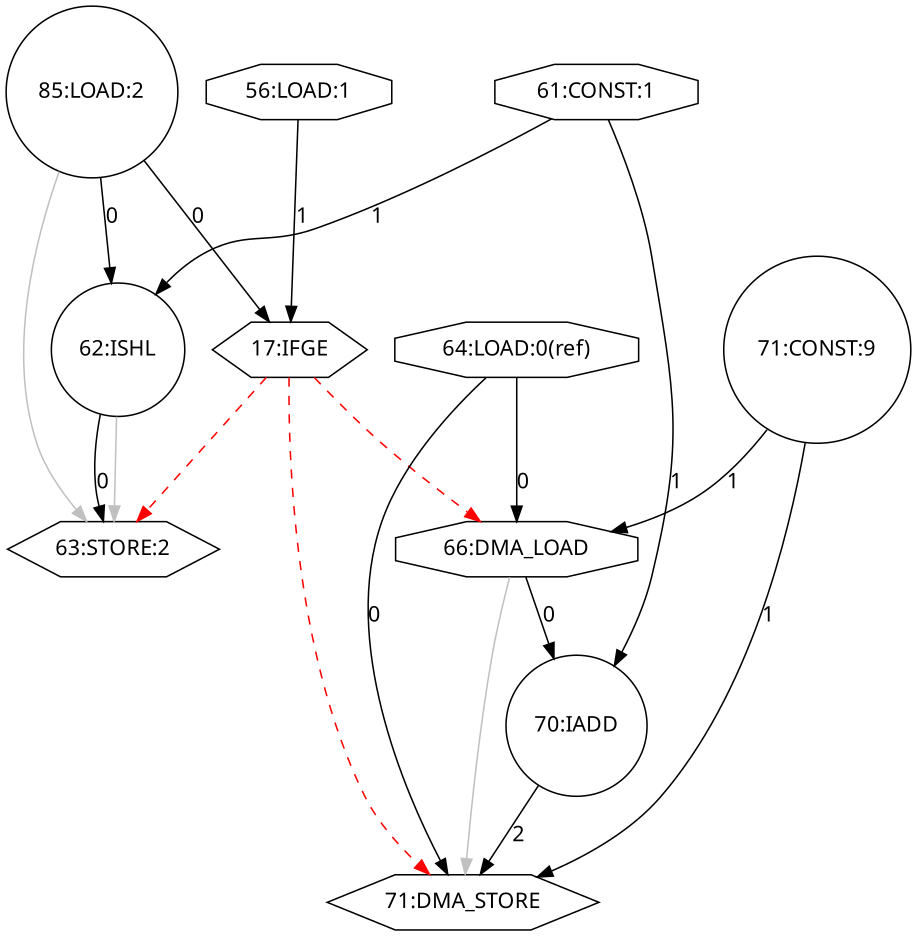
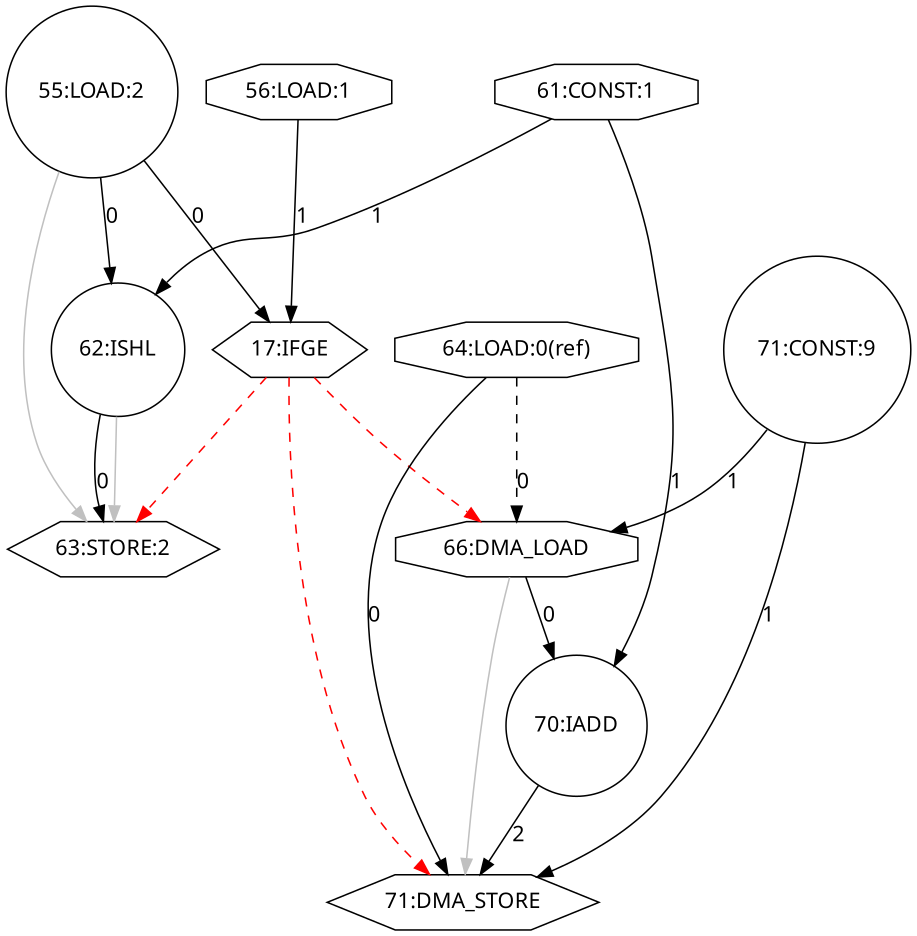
(92, 92) -> (92, 92)
(517, 442) -> (517, 442)
